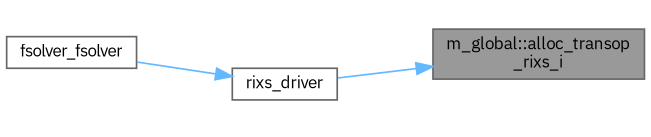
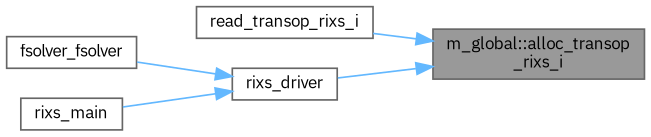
none -> (285, 22)
none -> (72, 114)
